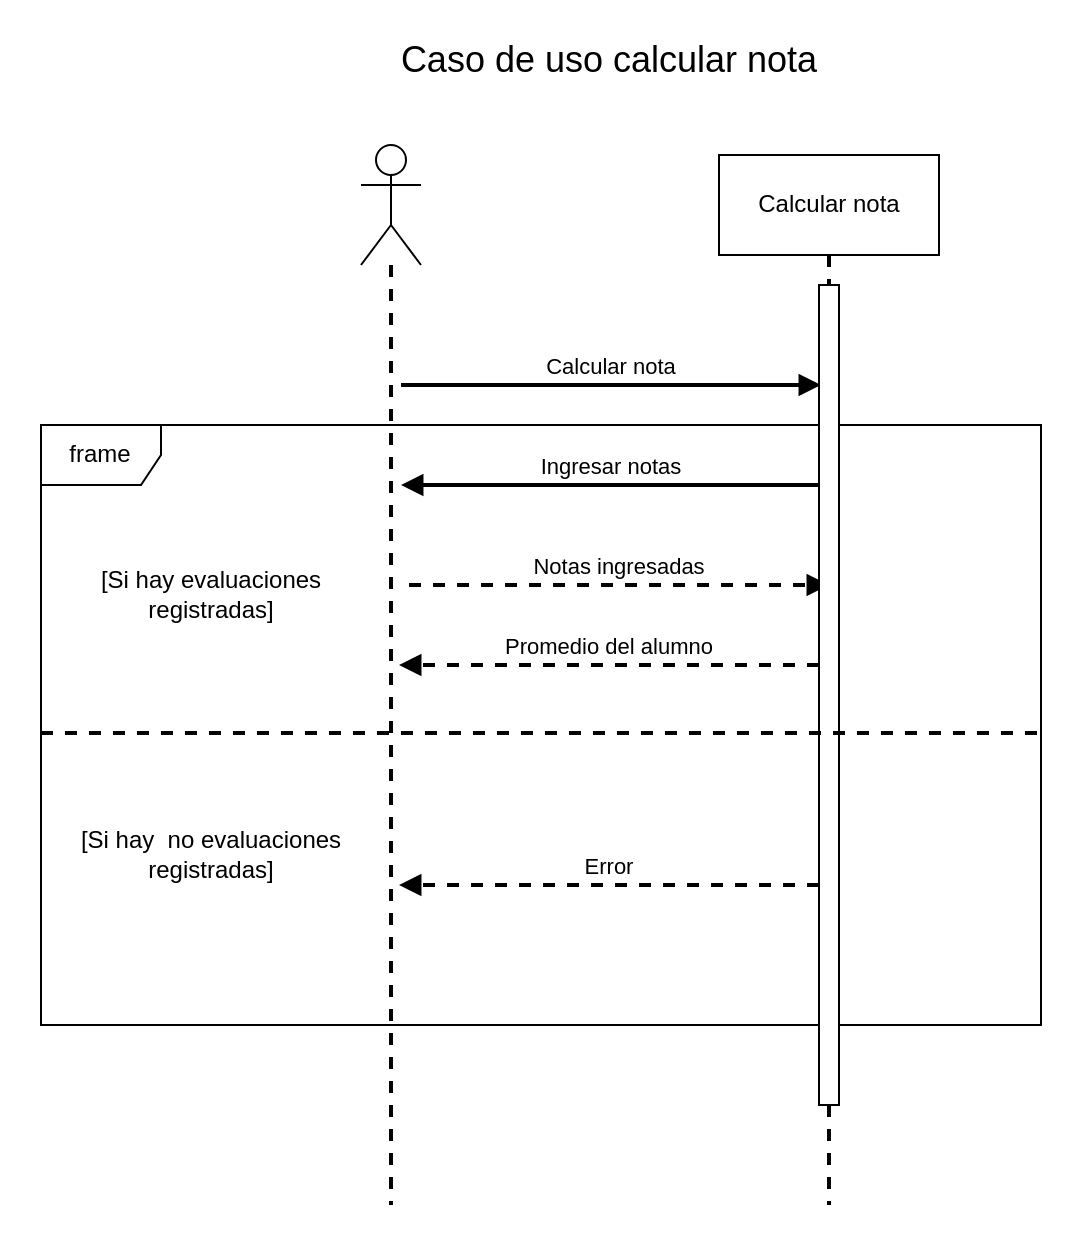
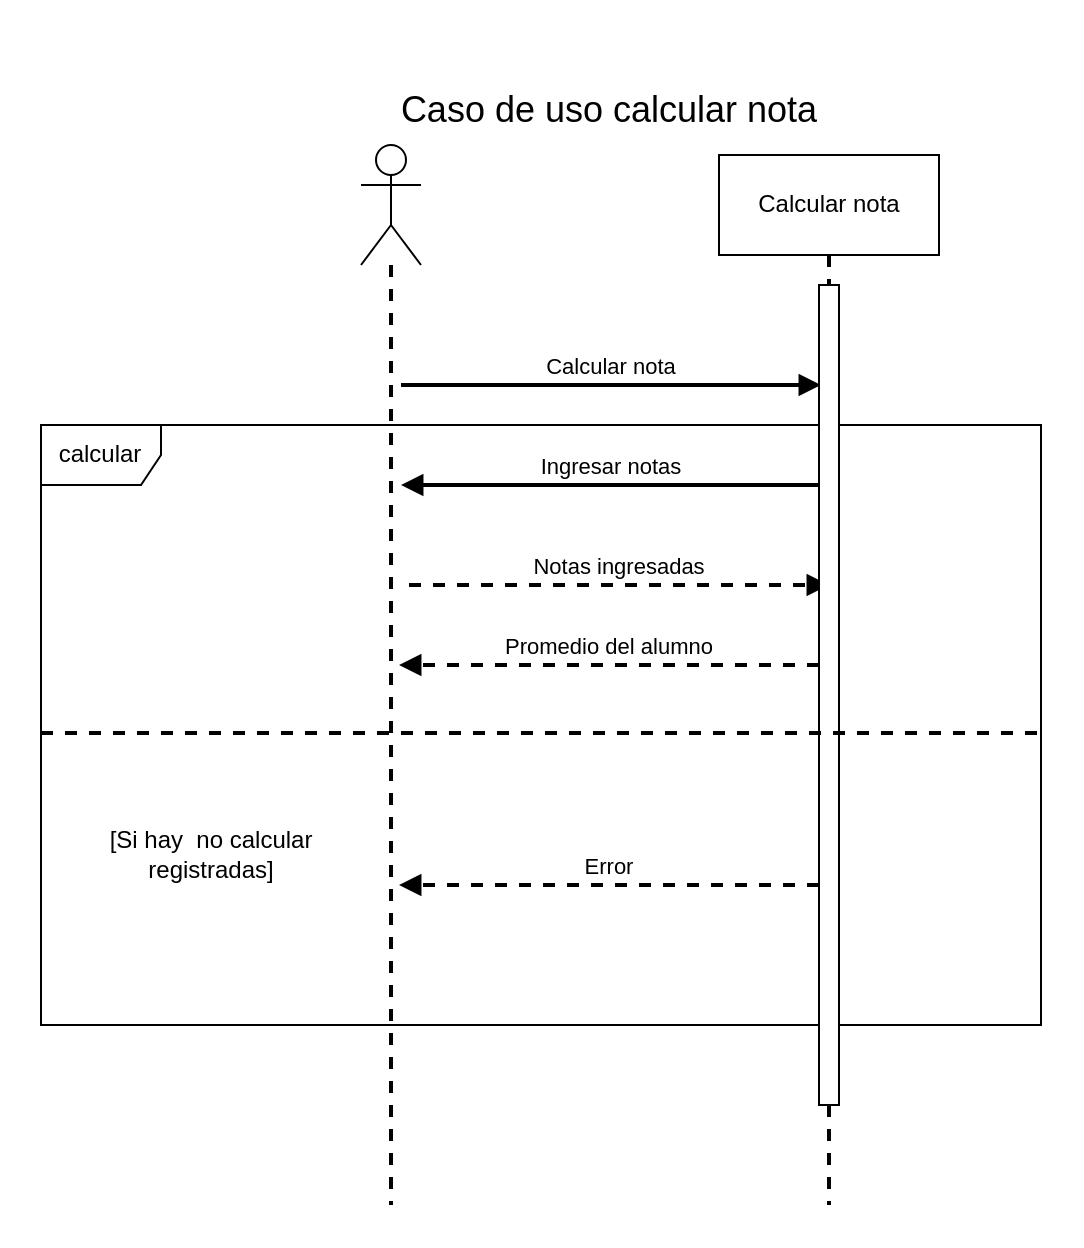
(609, 61) -> (609, 111)
(101, 455) -> (101, 455)
(211, 595) -> none
(212, 855) -> (212, 855)
